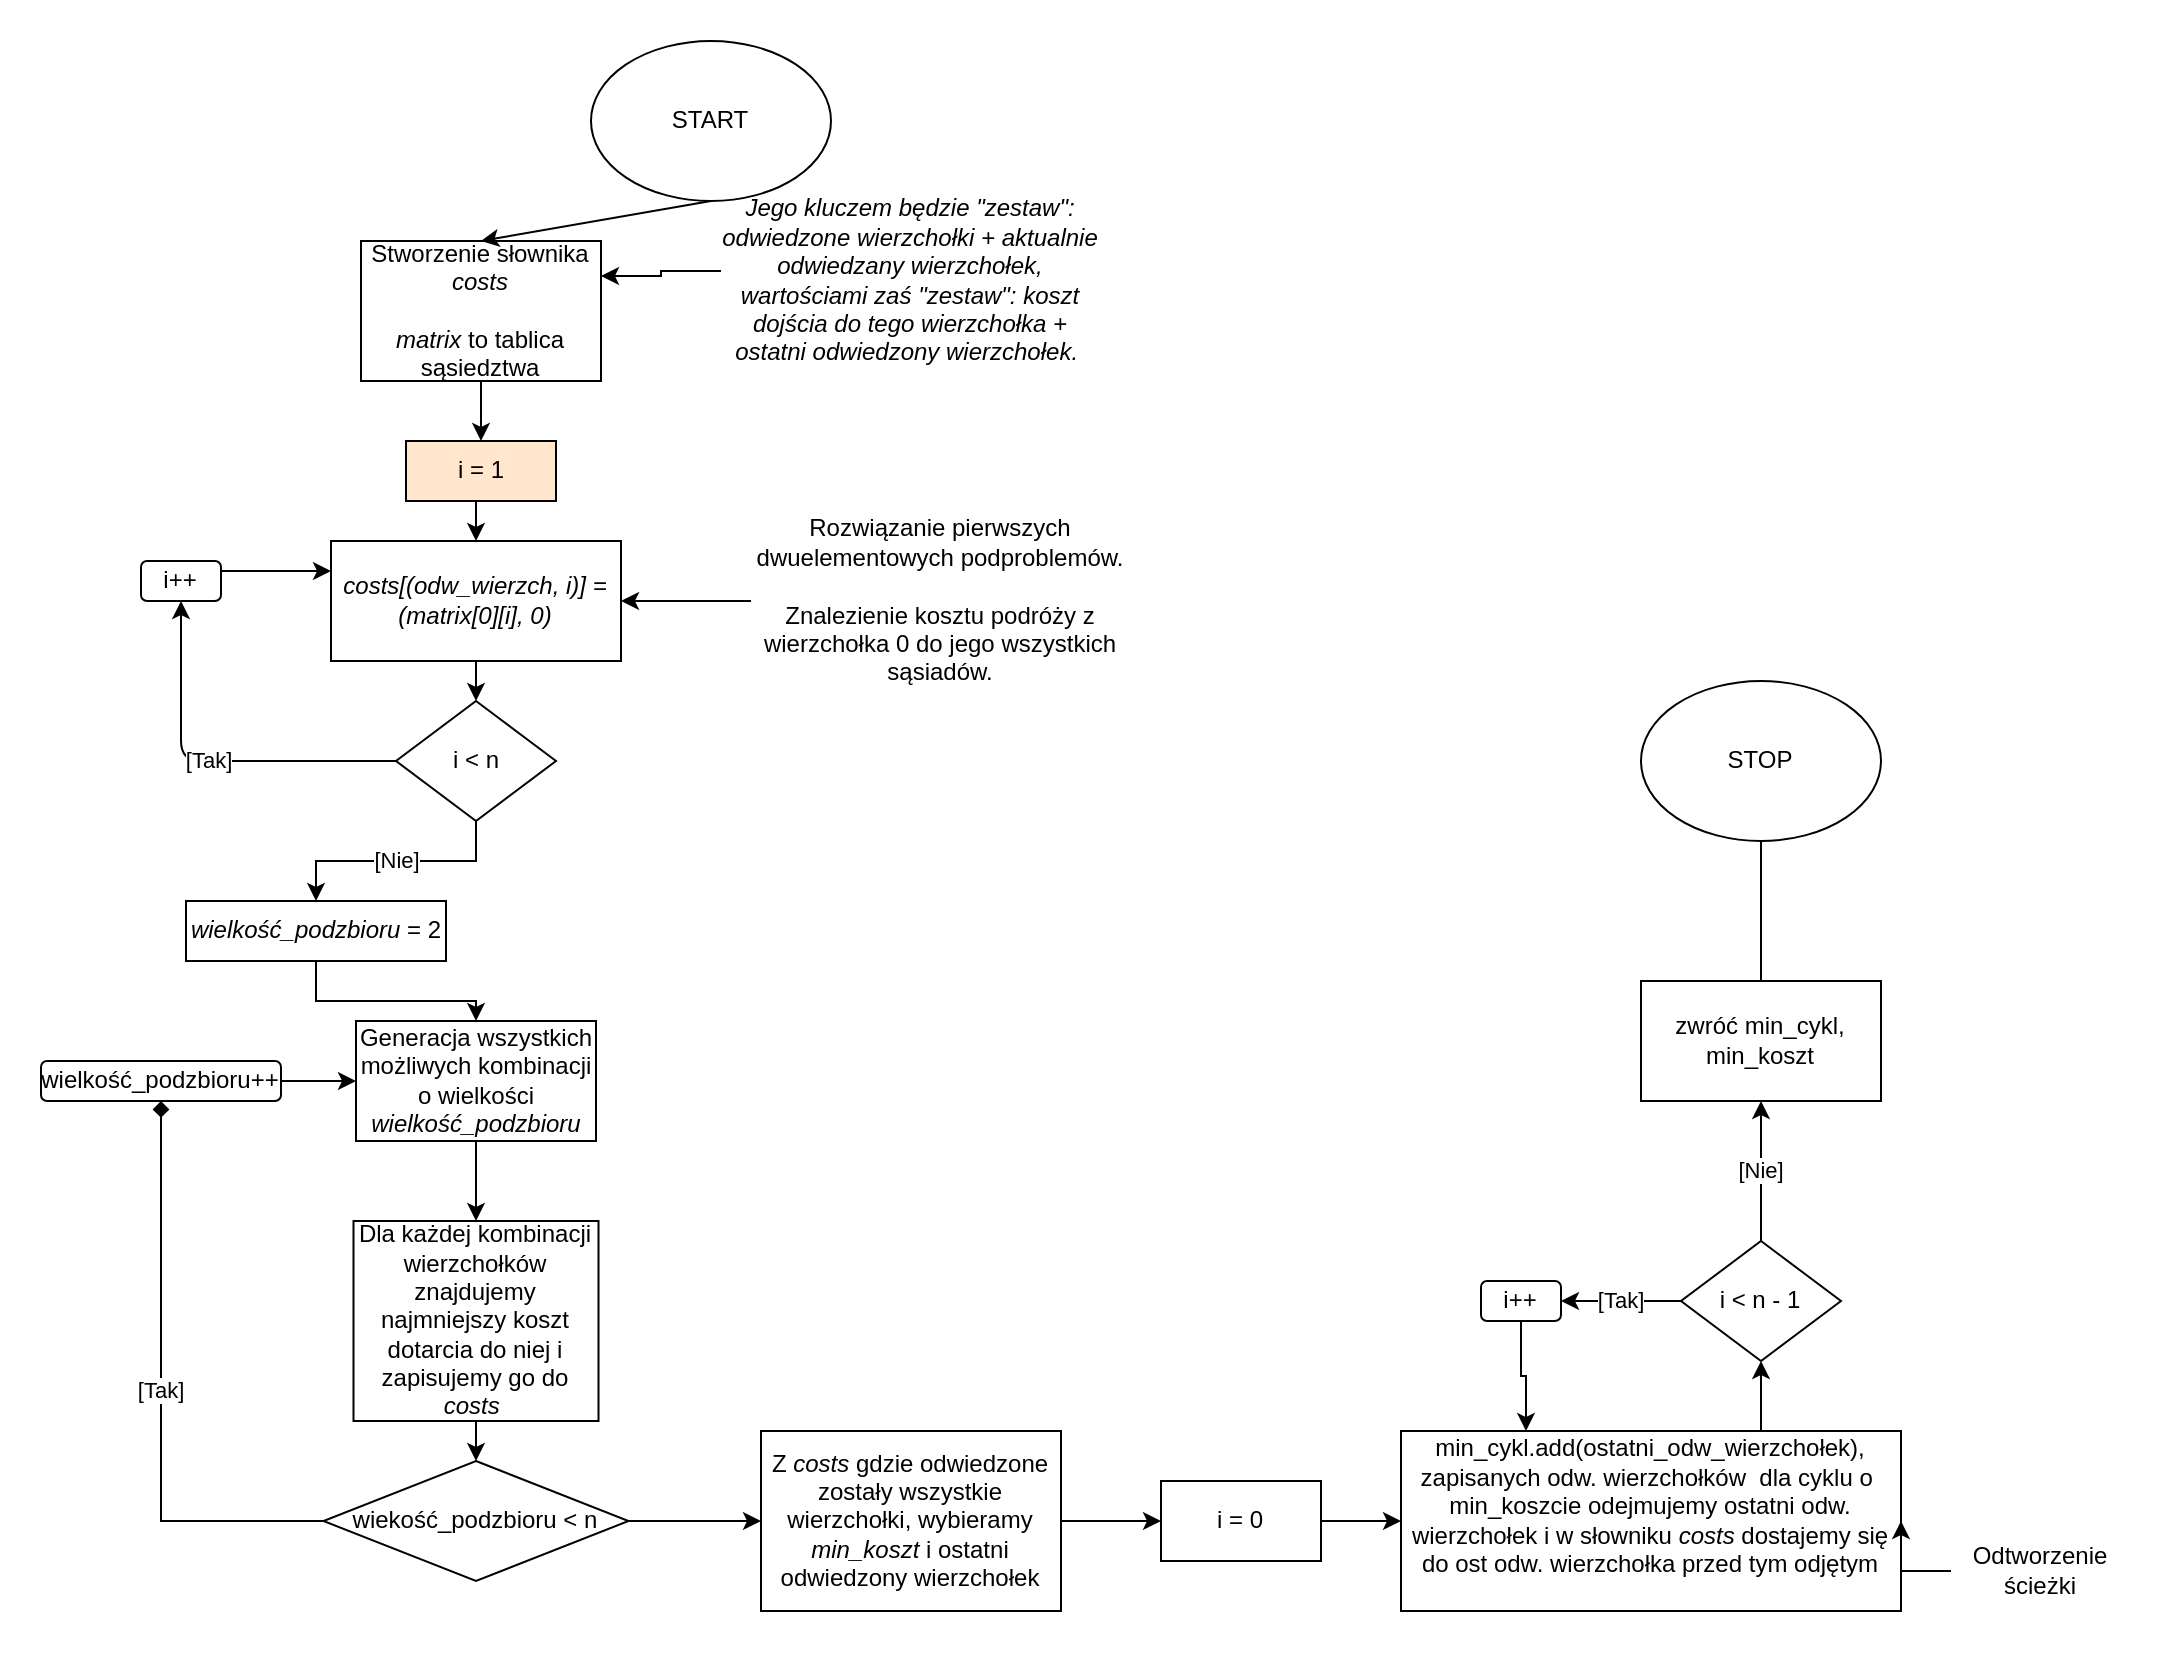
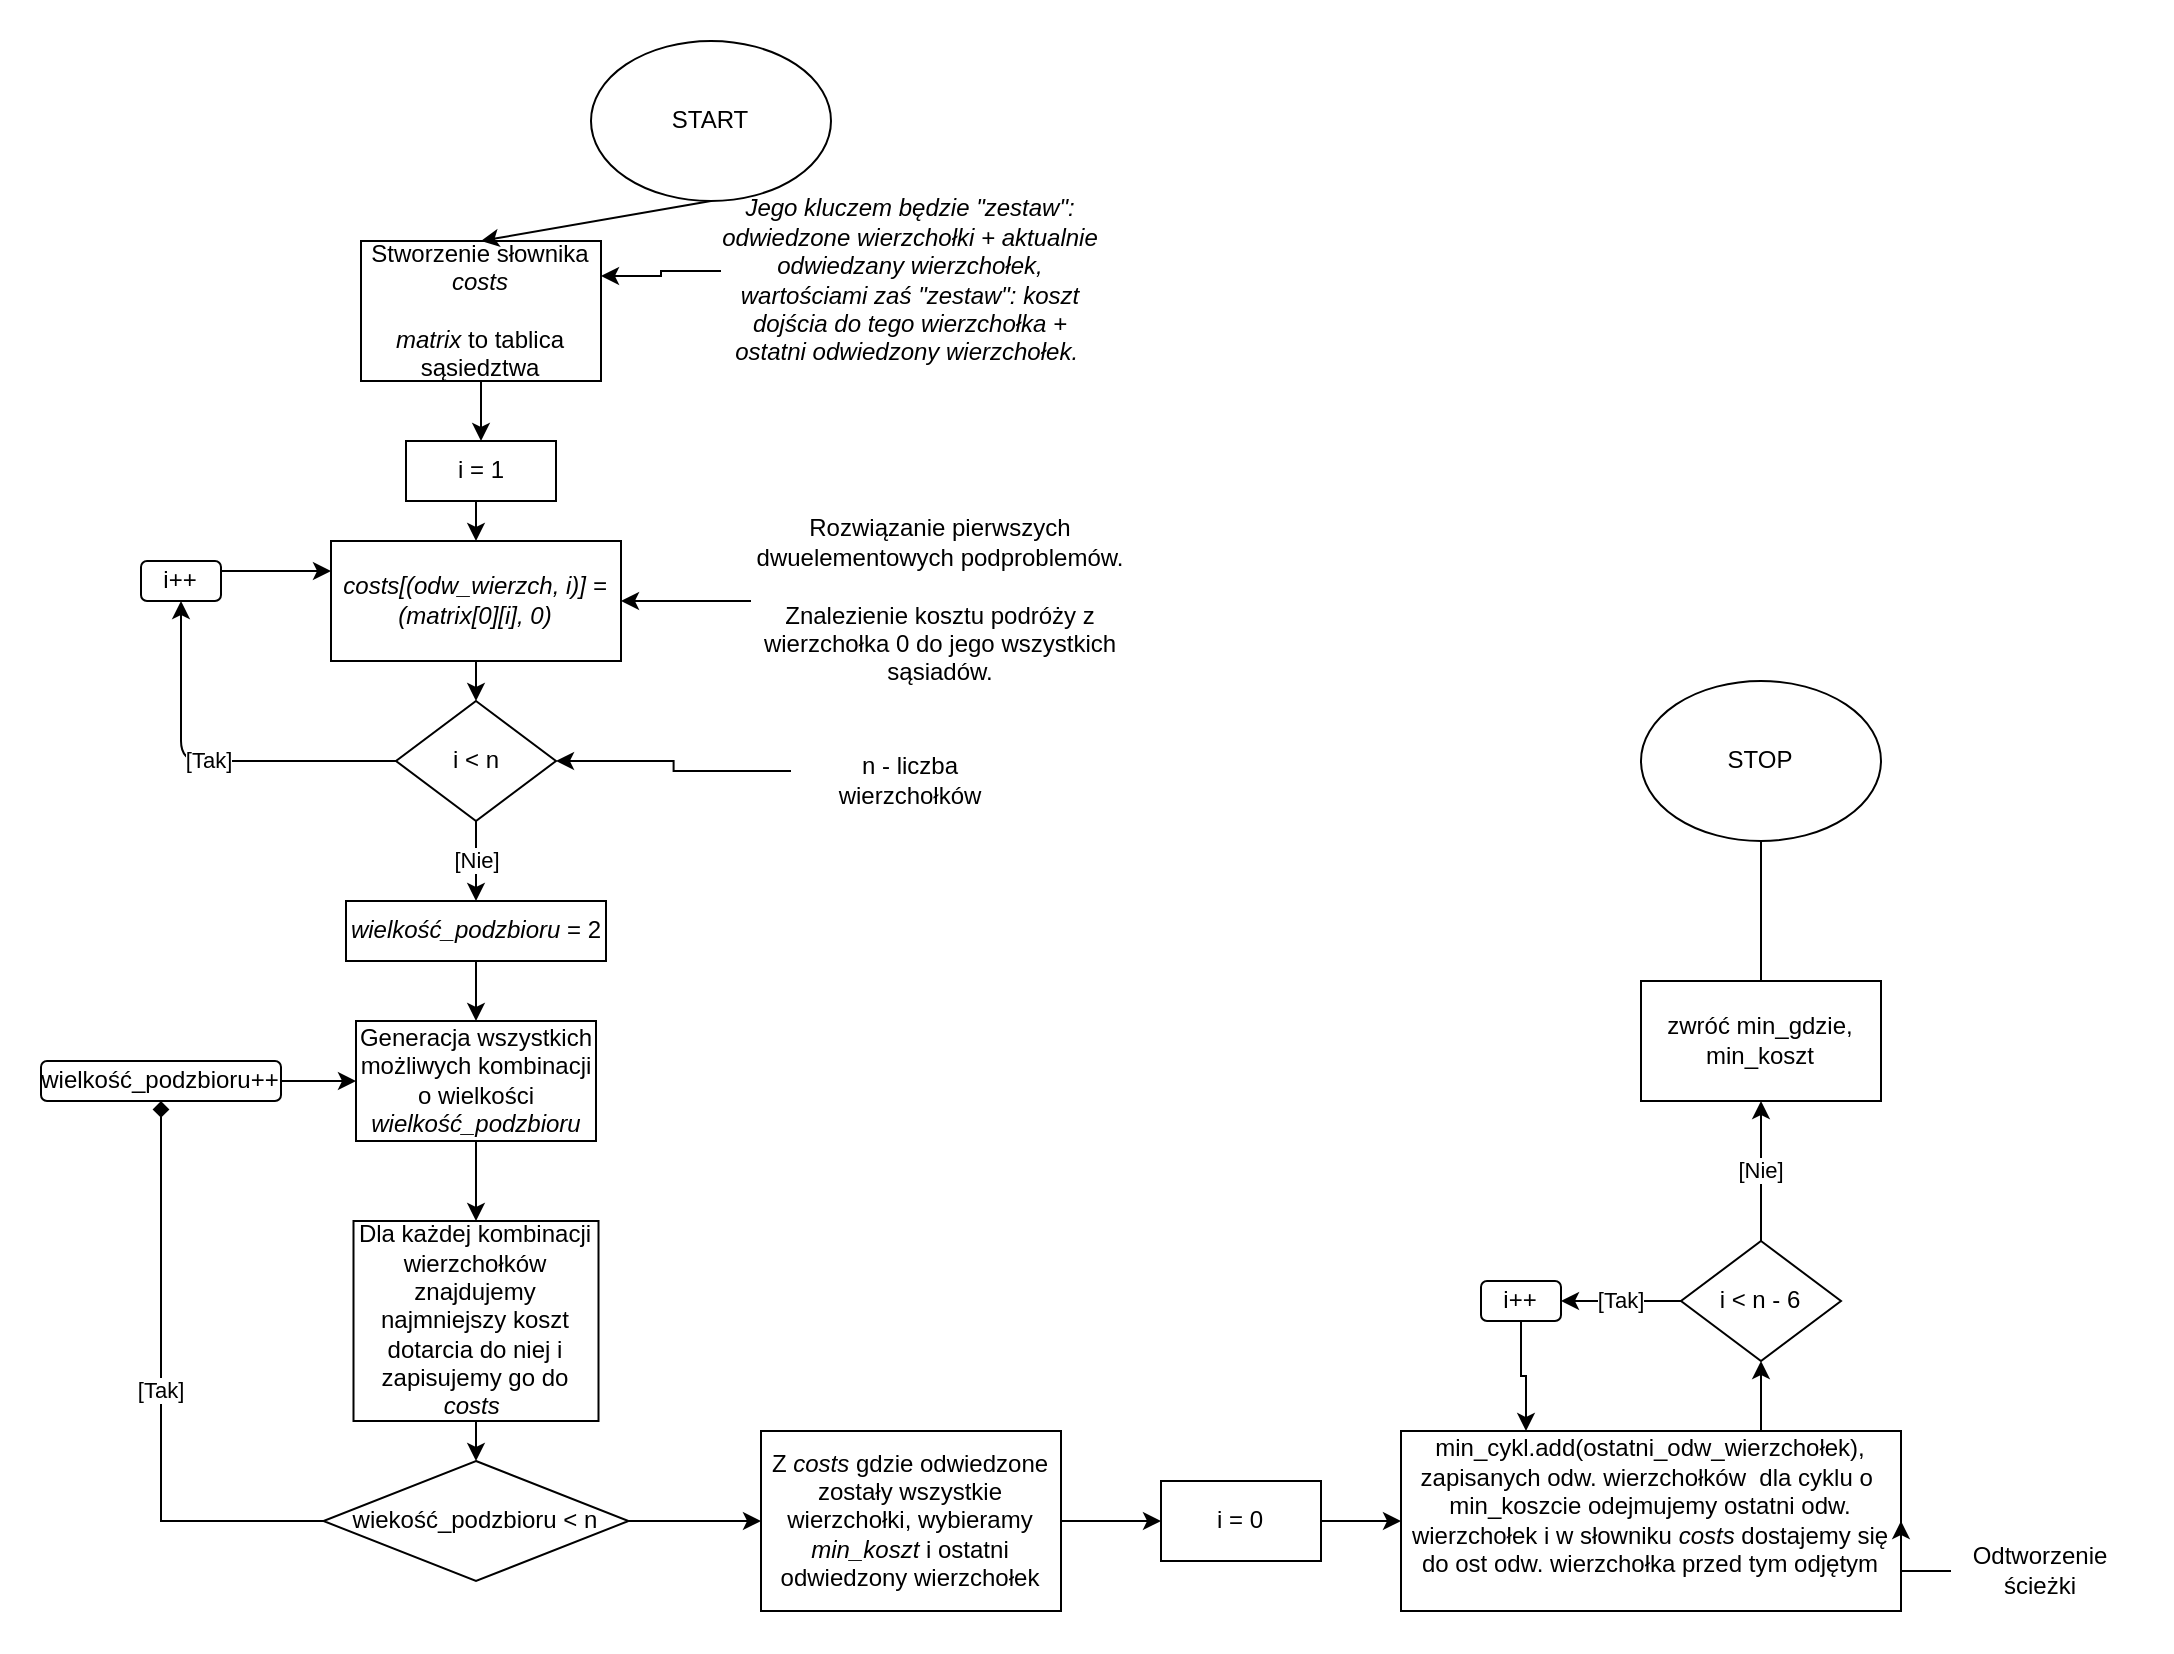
(481, 471) -> (481, 471)
none -> (676, 771)
none -> (911, 781)
(316, 931) -> (476, 931)
(1761, 1041) -> (1761, 1041)
(1761, 1301) -> (1761, 1301)
